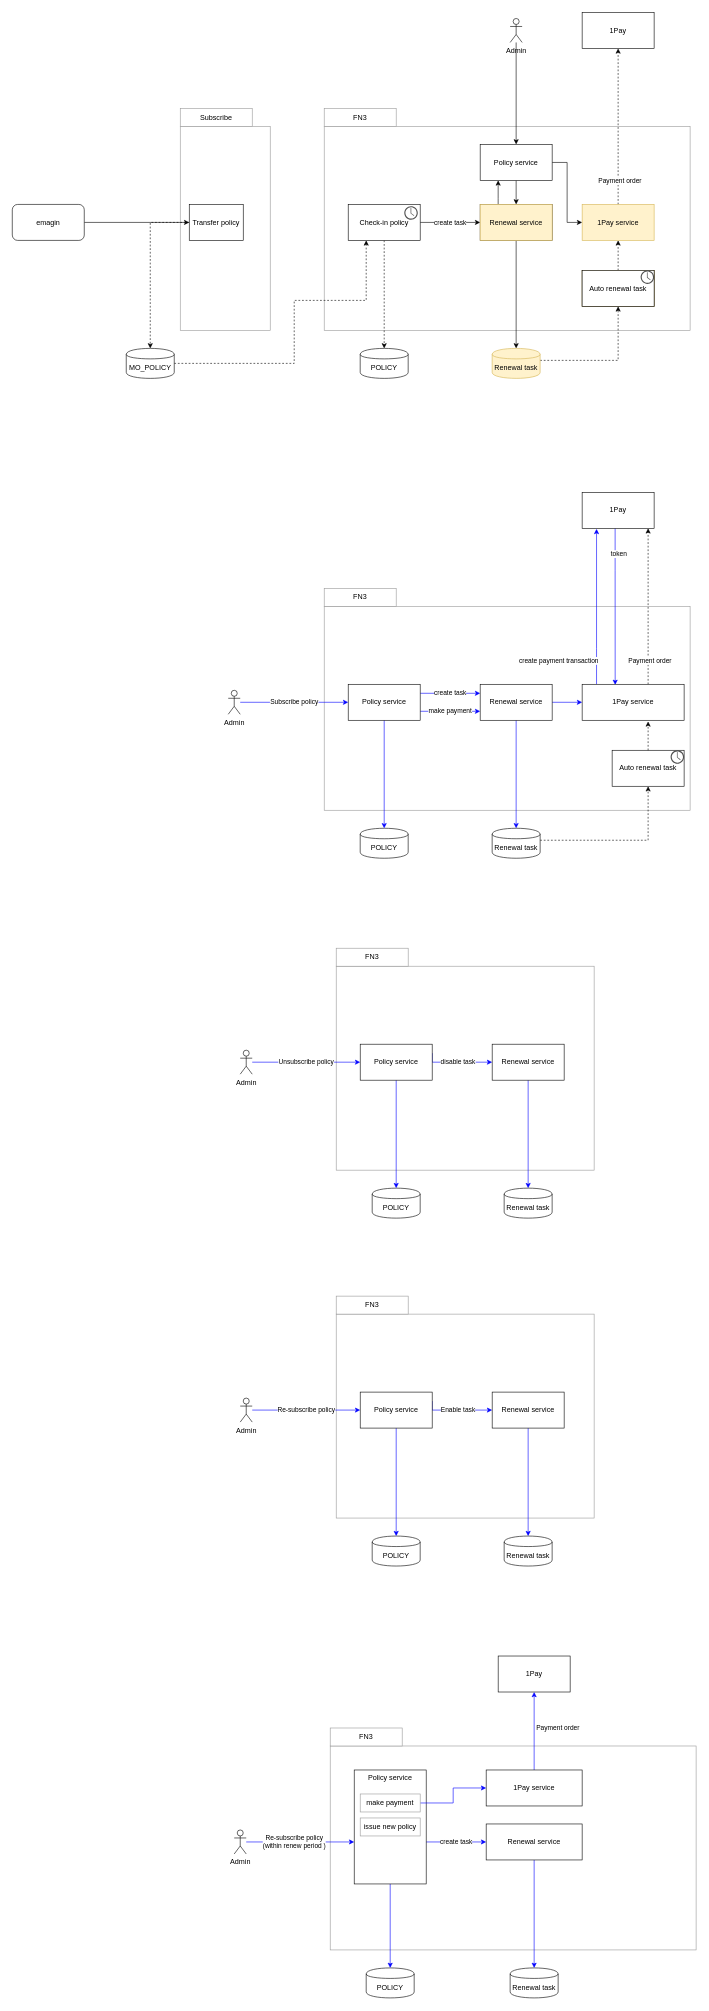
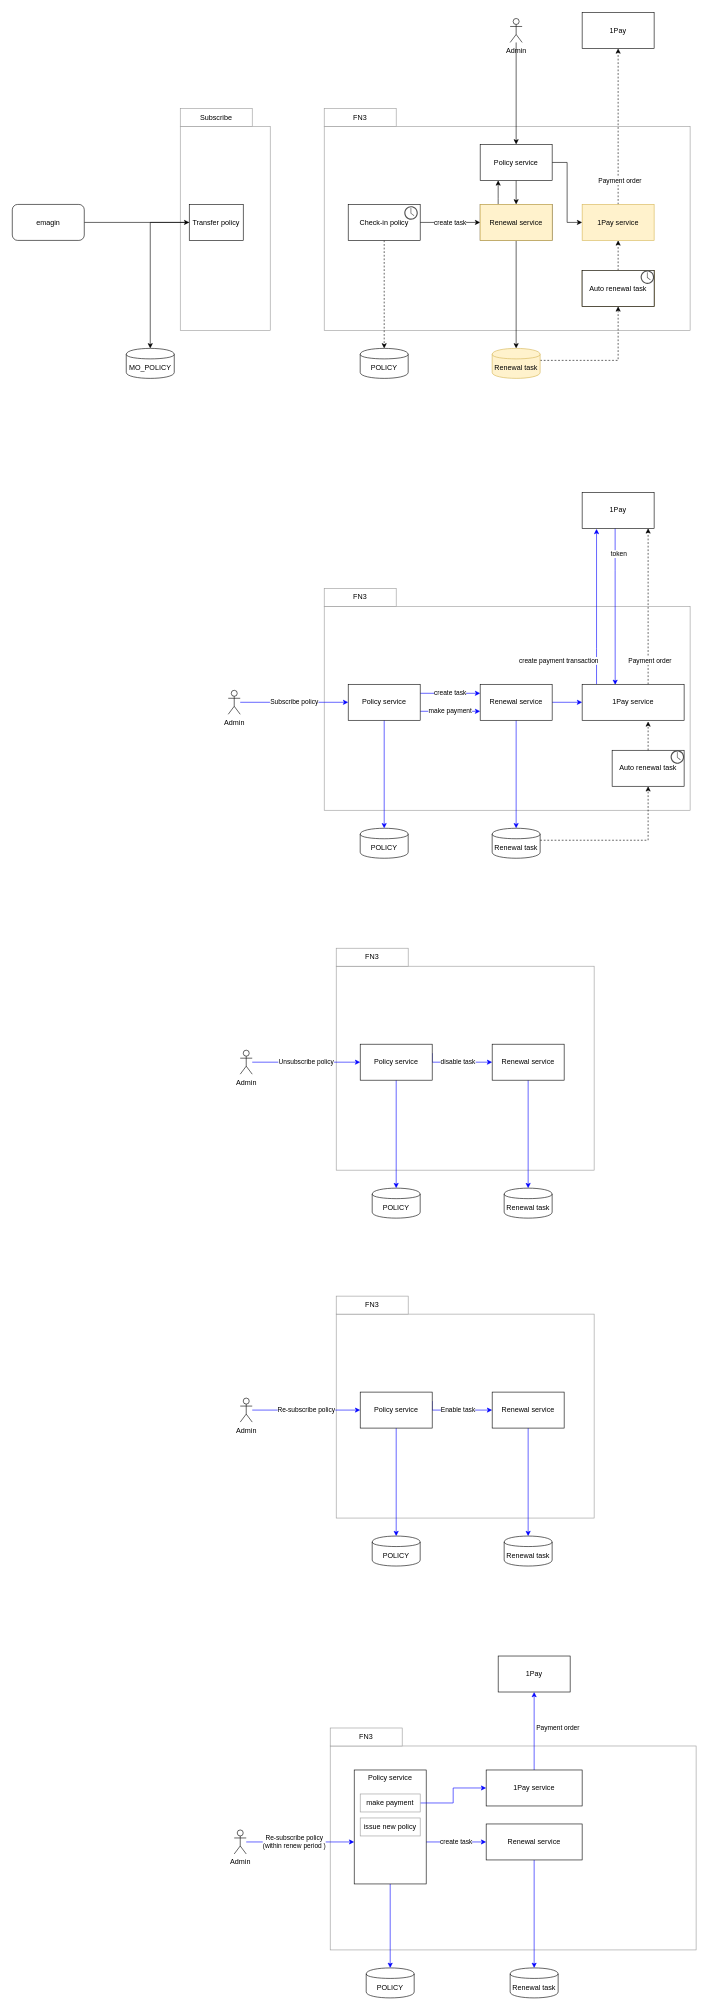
(150, 283) -> (150, 283)
(235, 363) -> none
